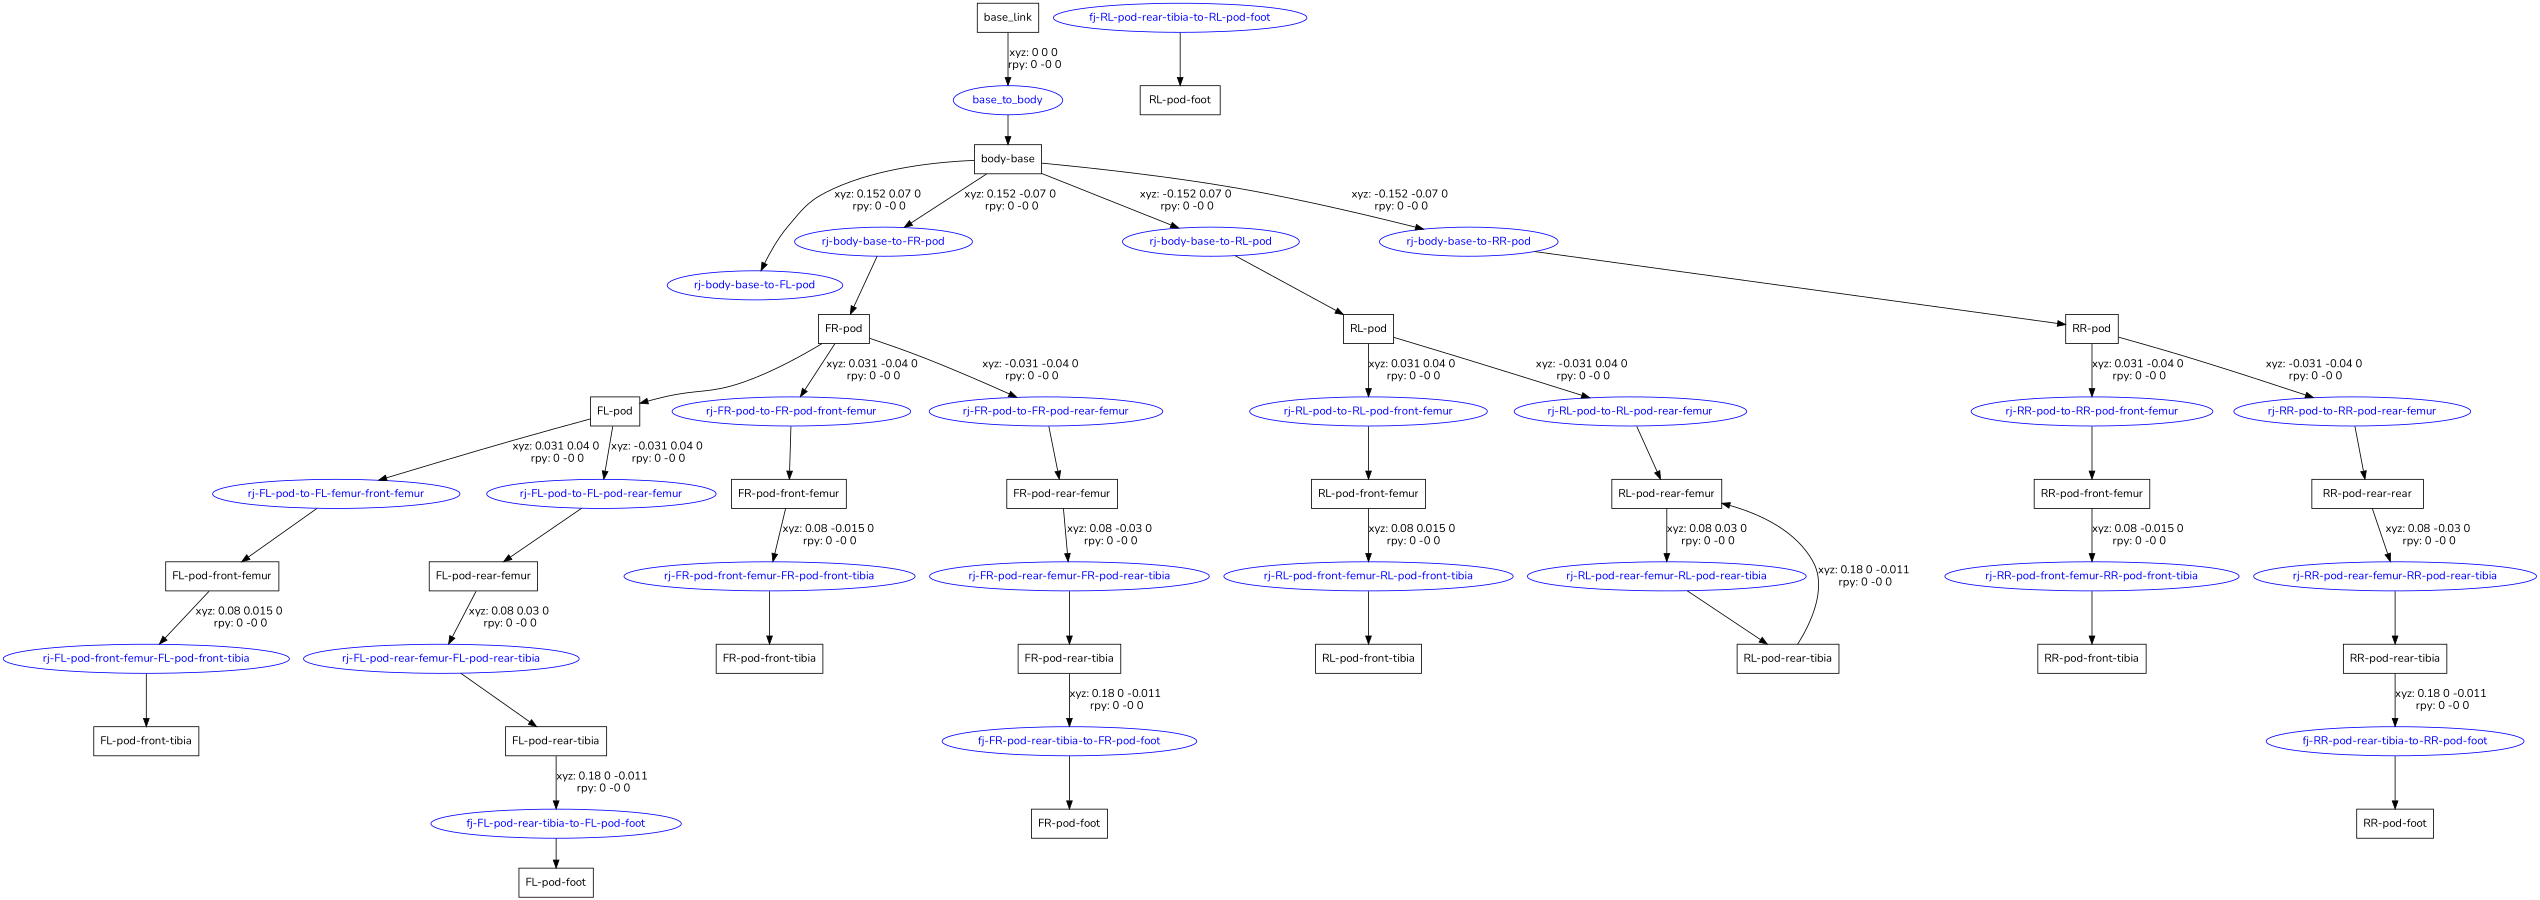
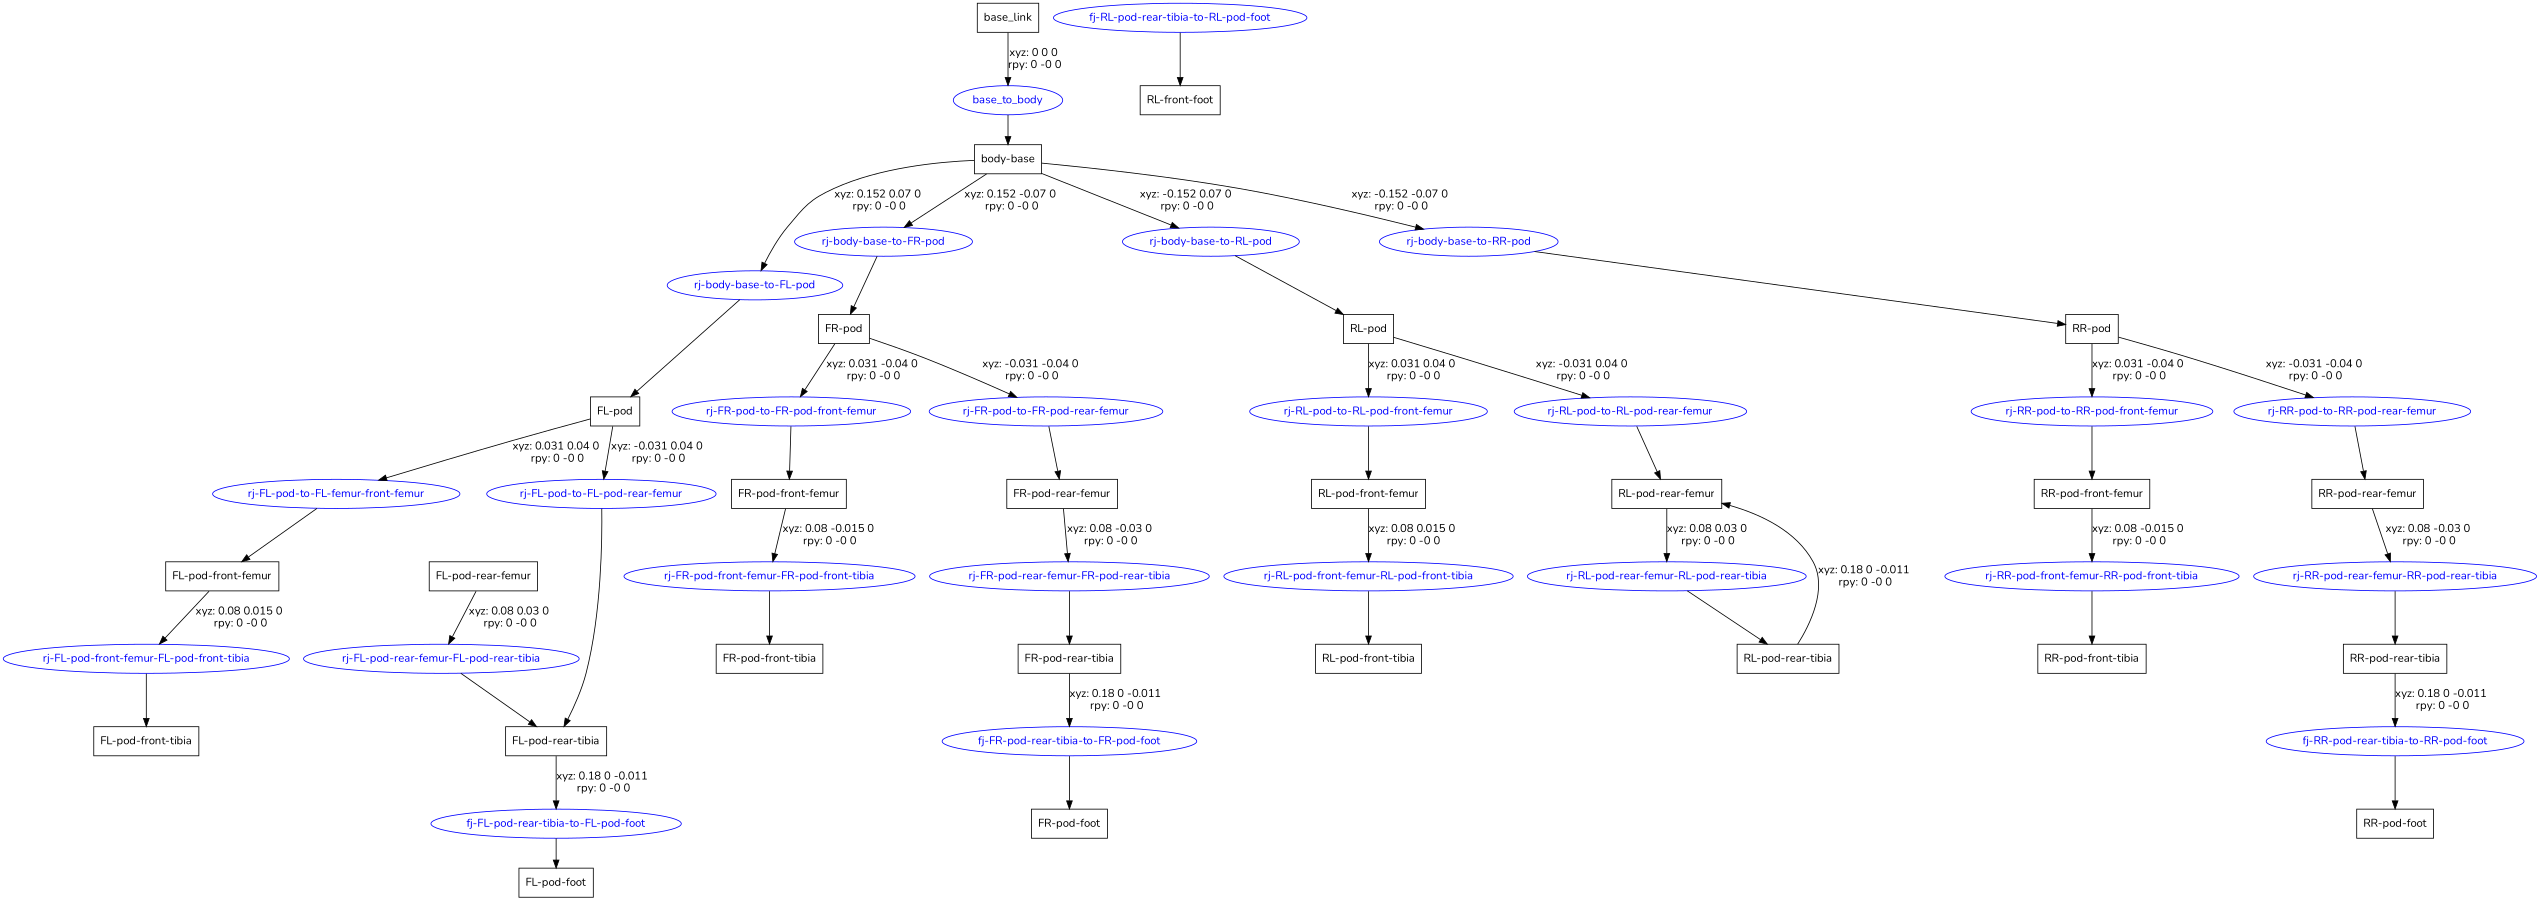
(1180, 100) -> (1180, 100)
(739, 384) -> (688, 345)
(2368, 494) -> (2368, 494)
(546, 533) -> (596, 616)
